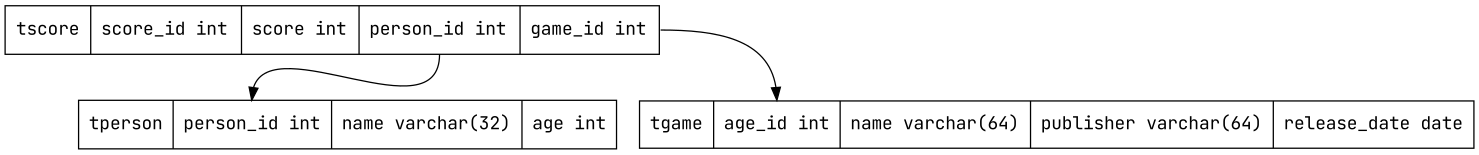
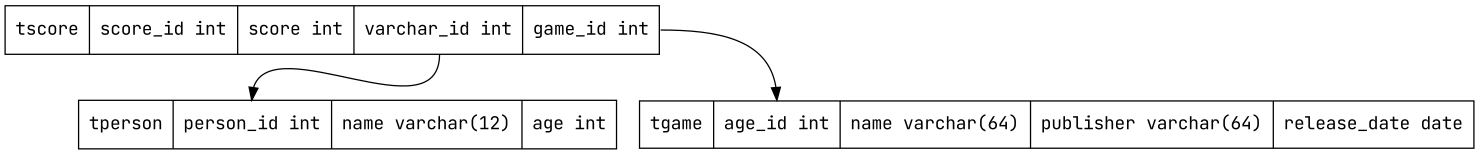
(438, 29) -> (438, 29)
(427, 124) -> (427, 124)
